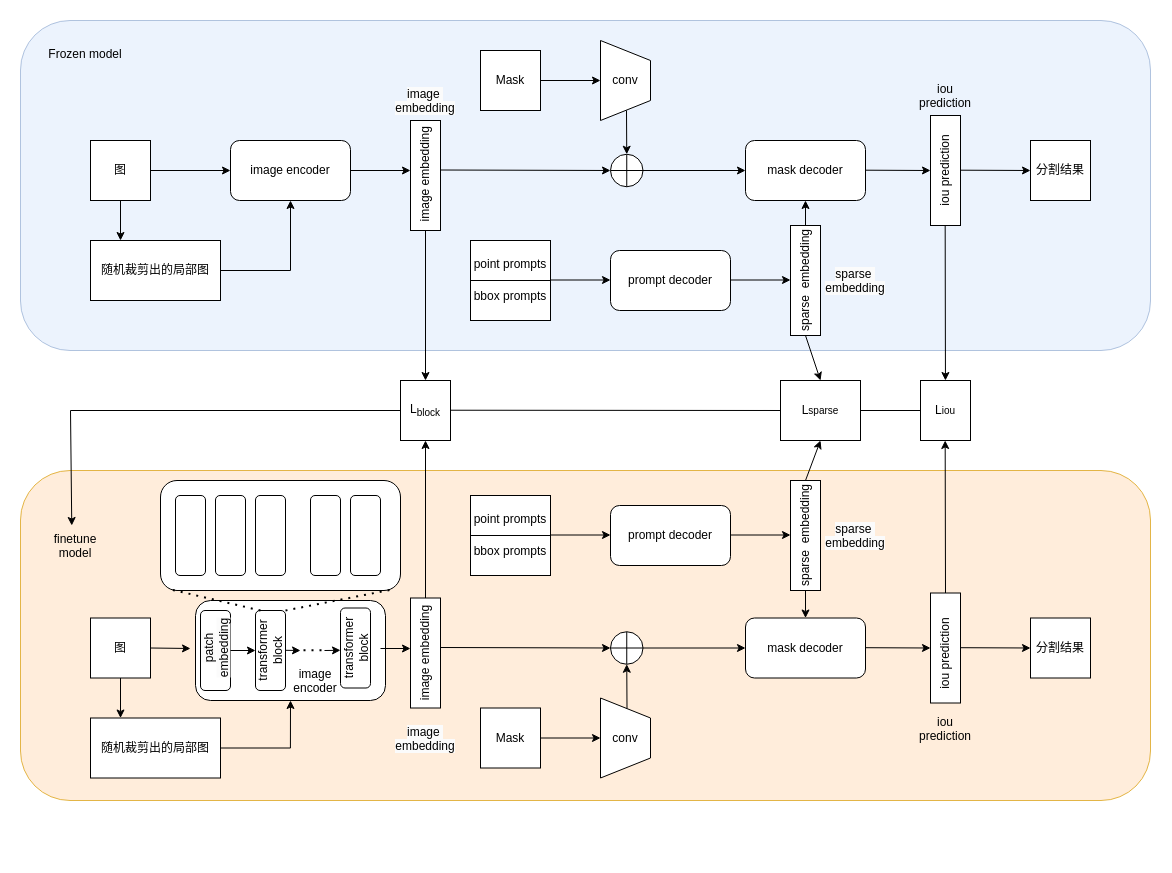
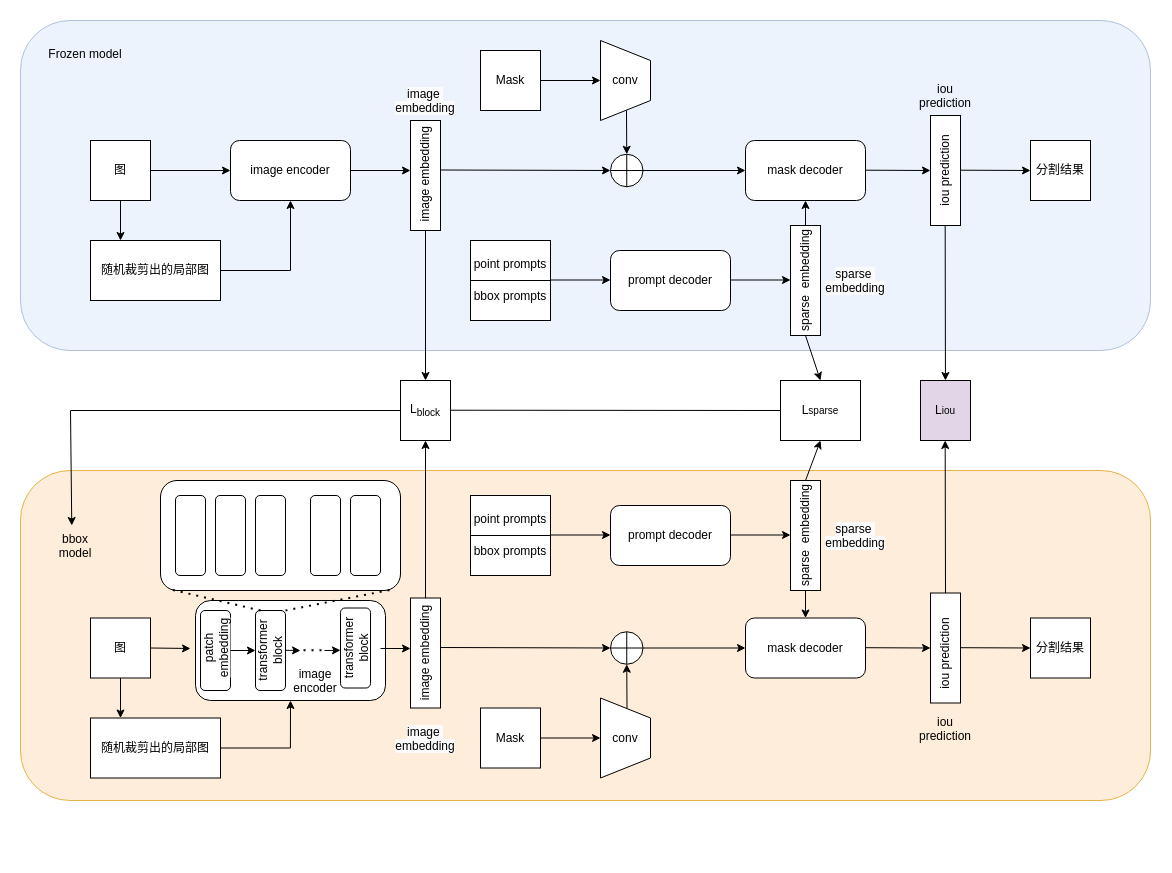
(891, 411) -> none
(946, 411) -> (946, 411)
(76, 547) -> (76, 547)
